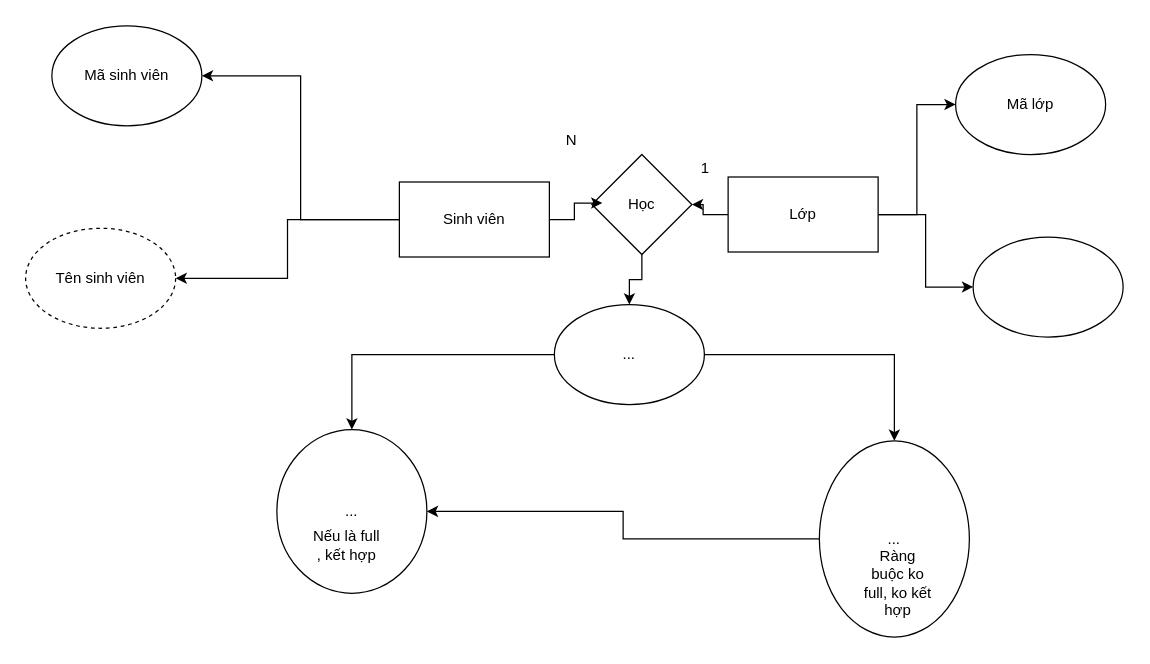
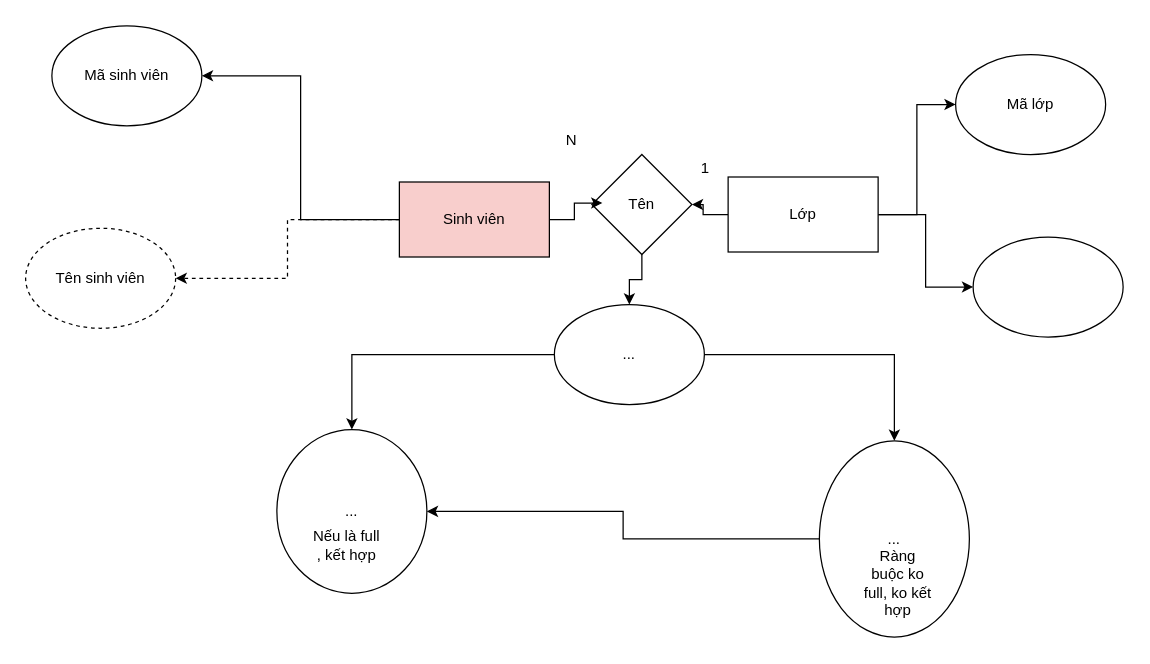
(642, 204) -> (642, 204)
(474, 219) -> (474, 219)
(270, 278) -> (270, 278)
